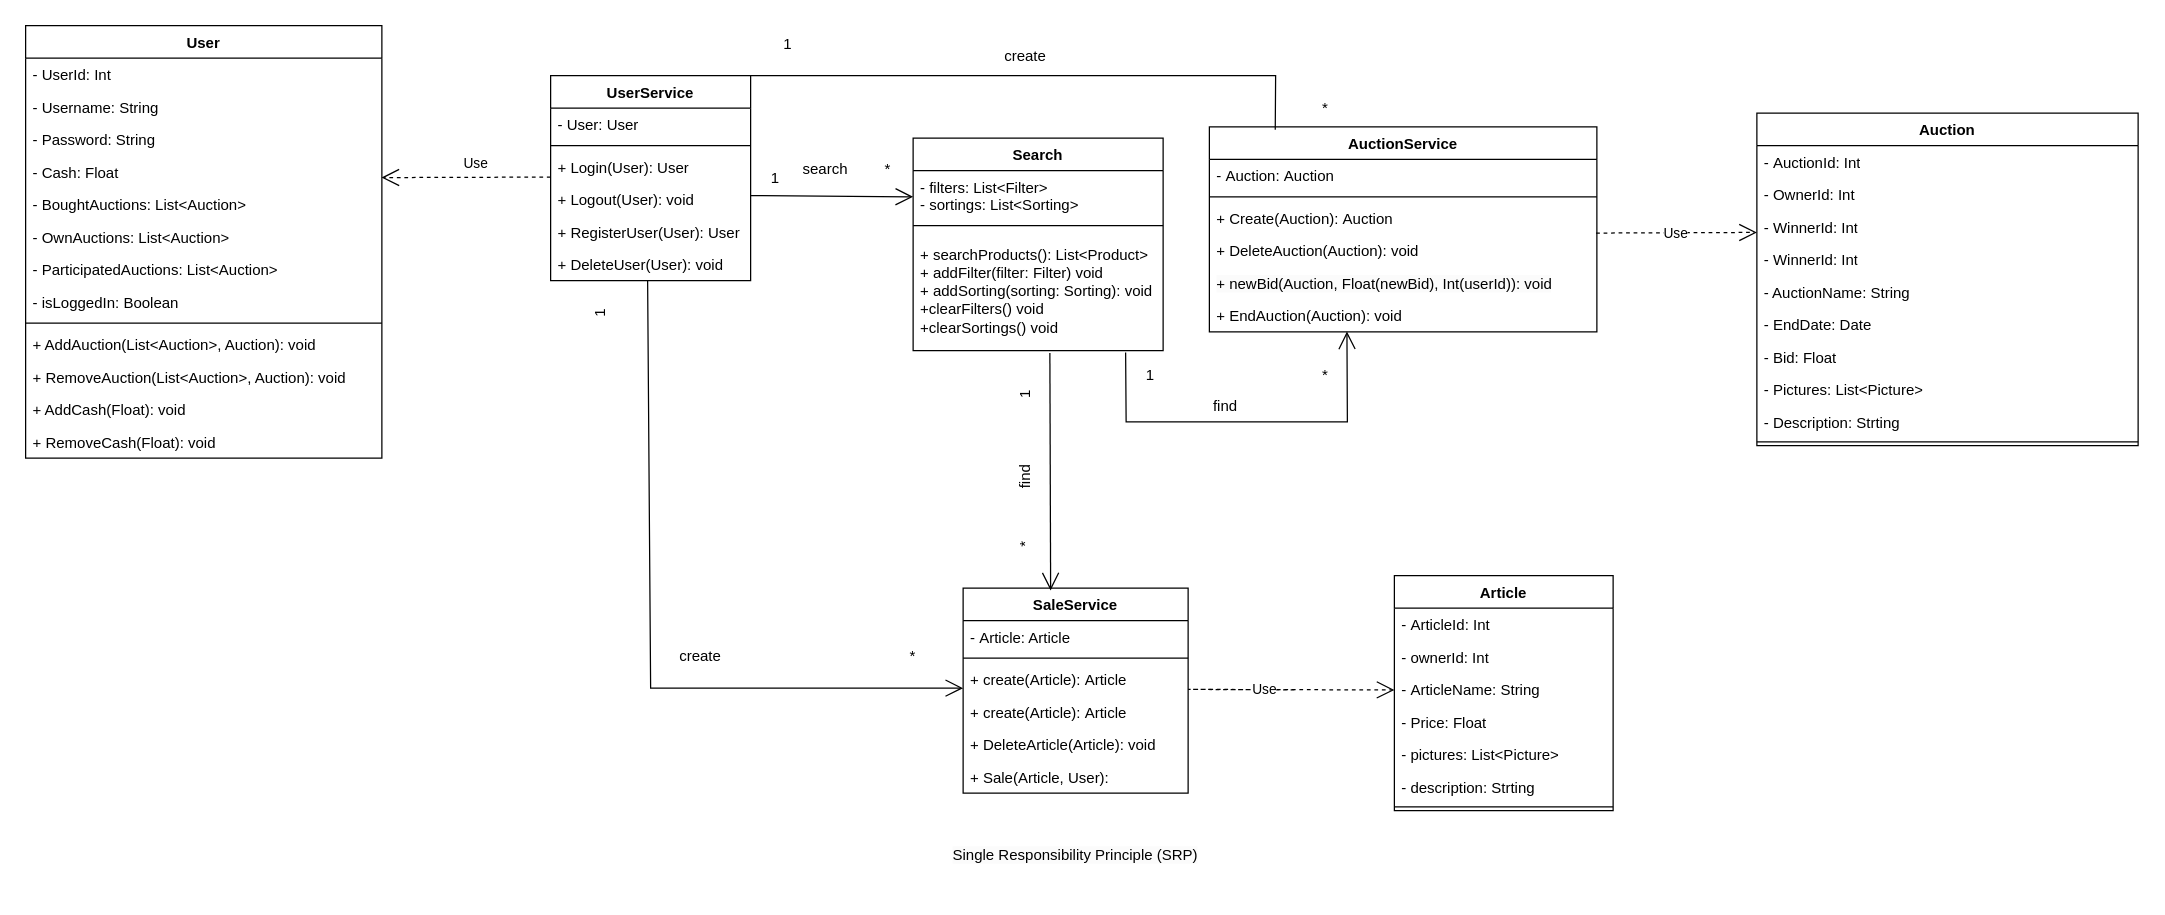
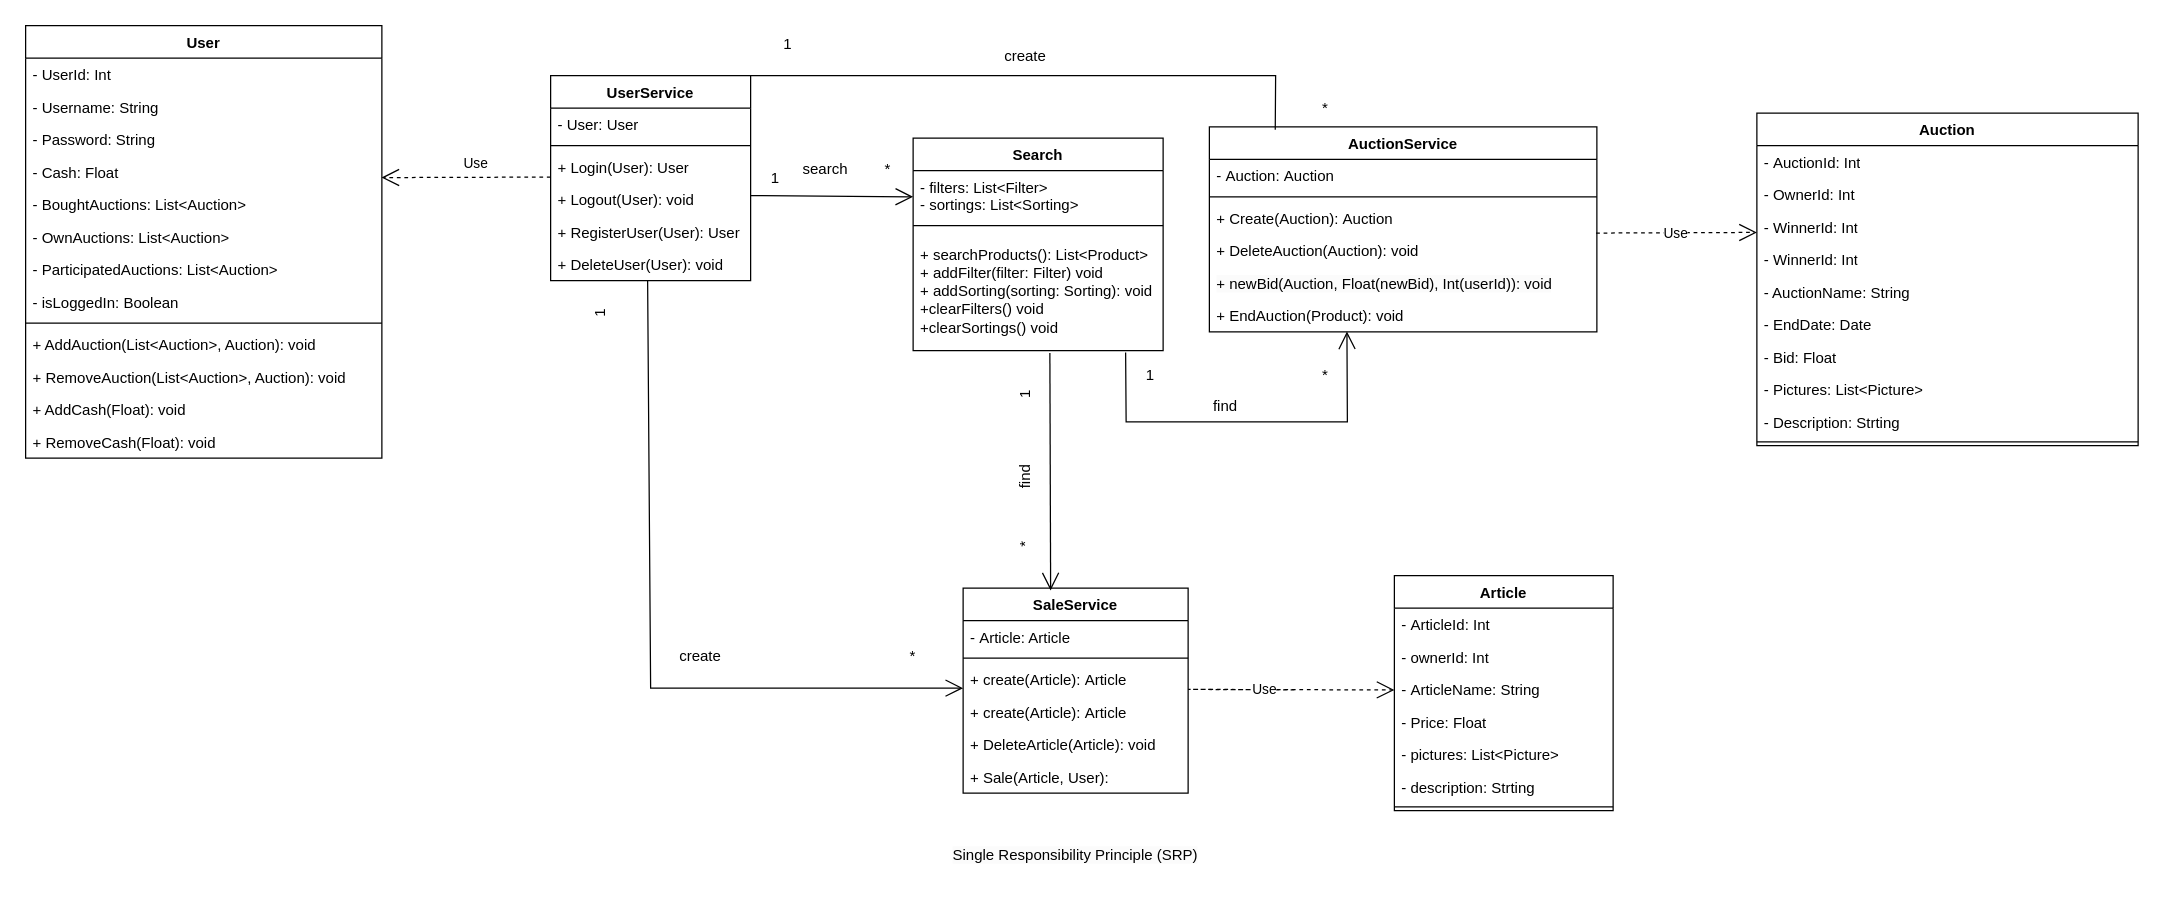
(1319, 317) -> (1321, 317)
